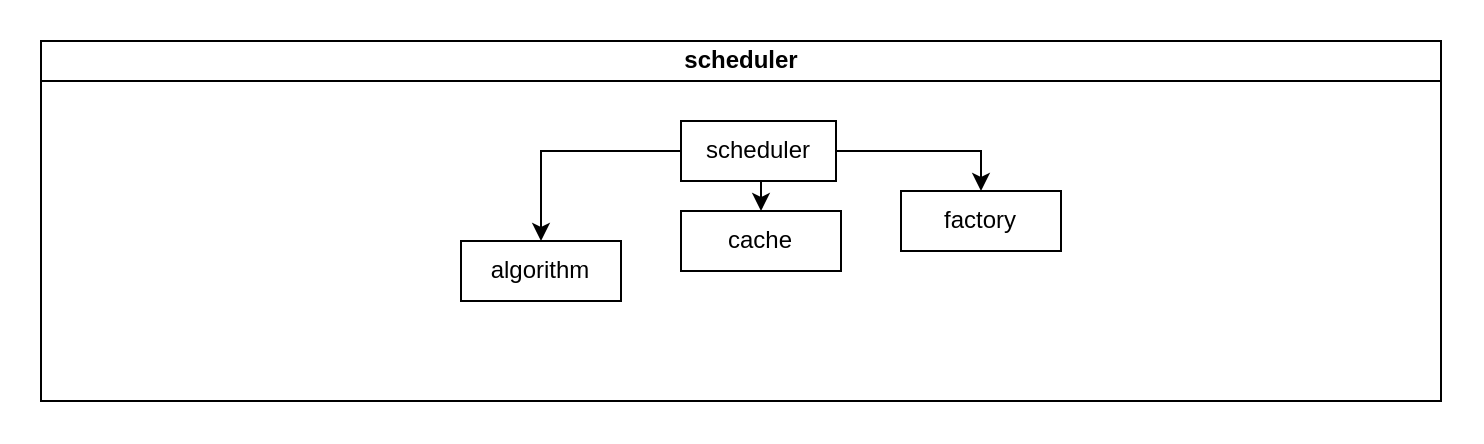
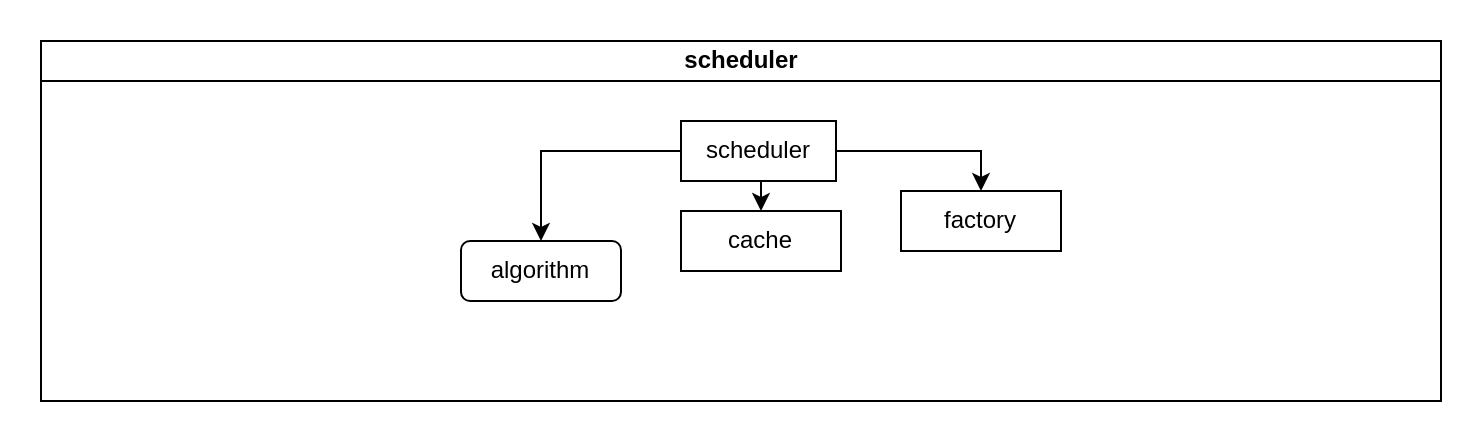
(541, 271) -> (541, 271)
